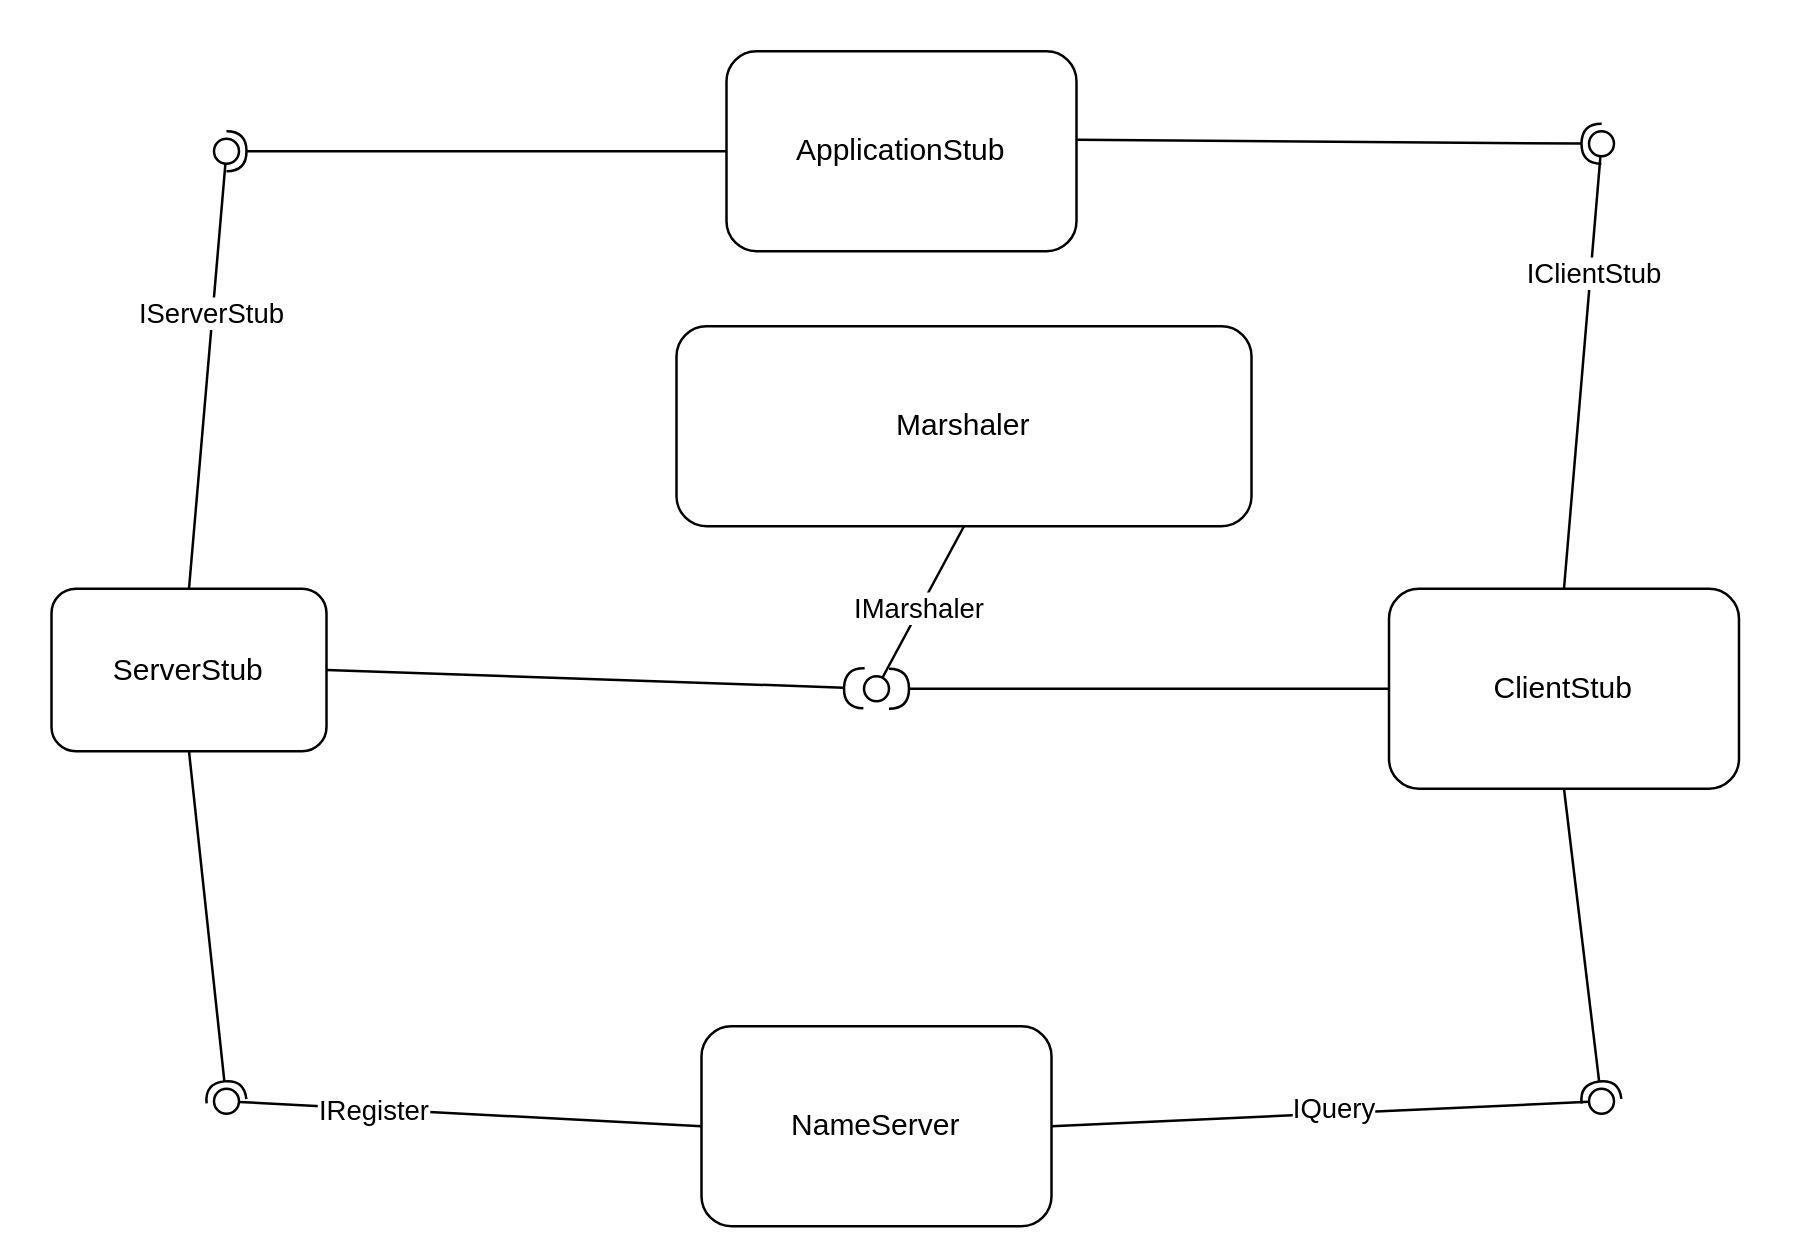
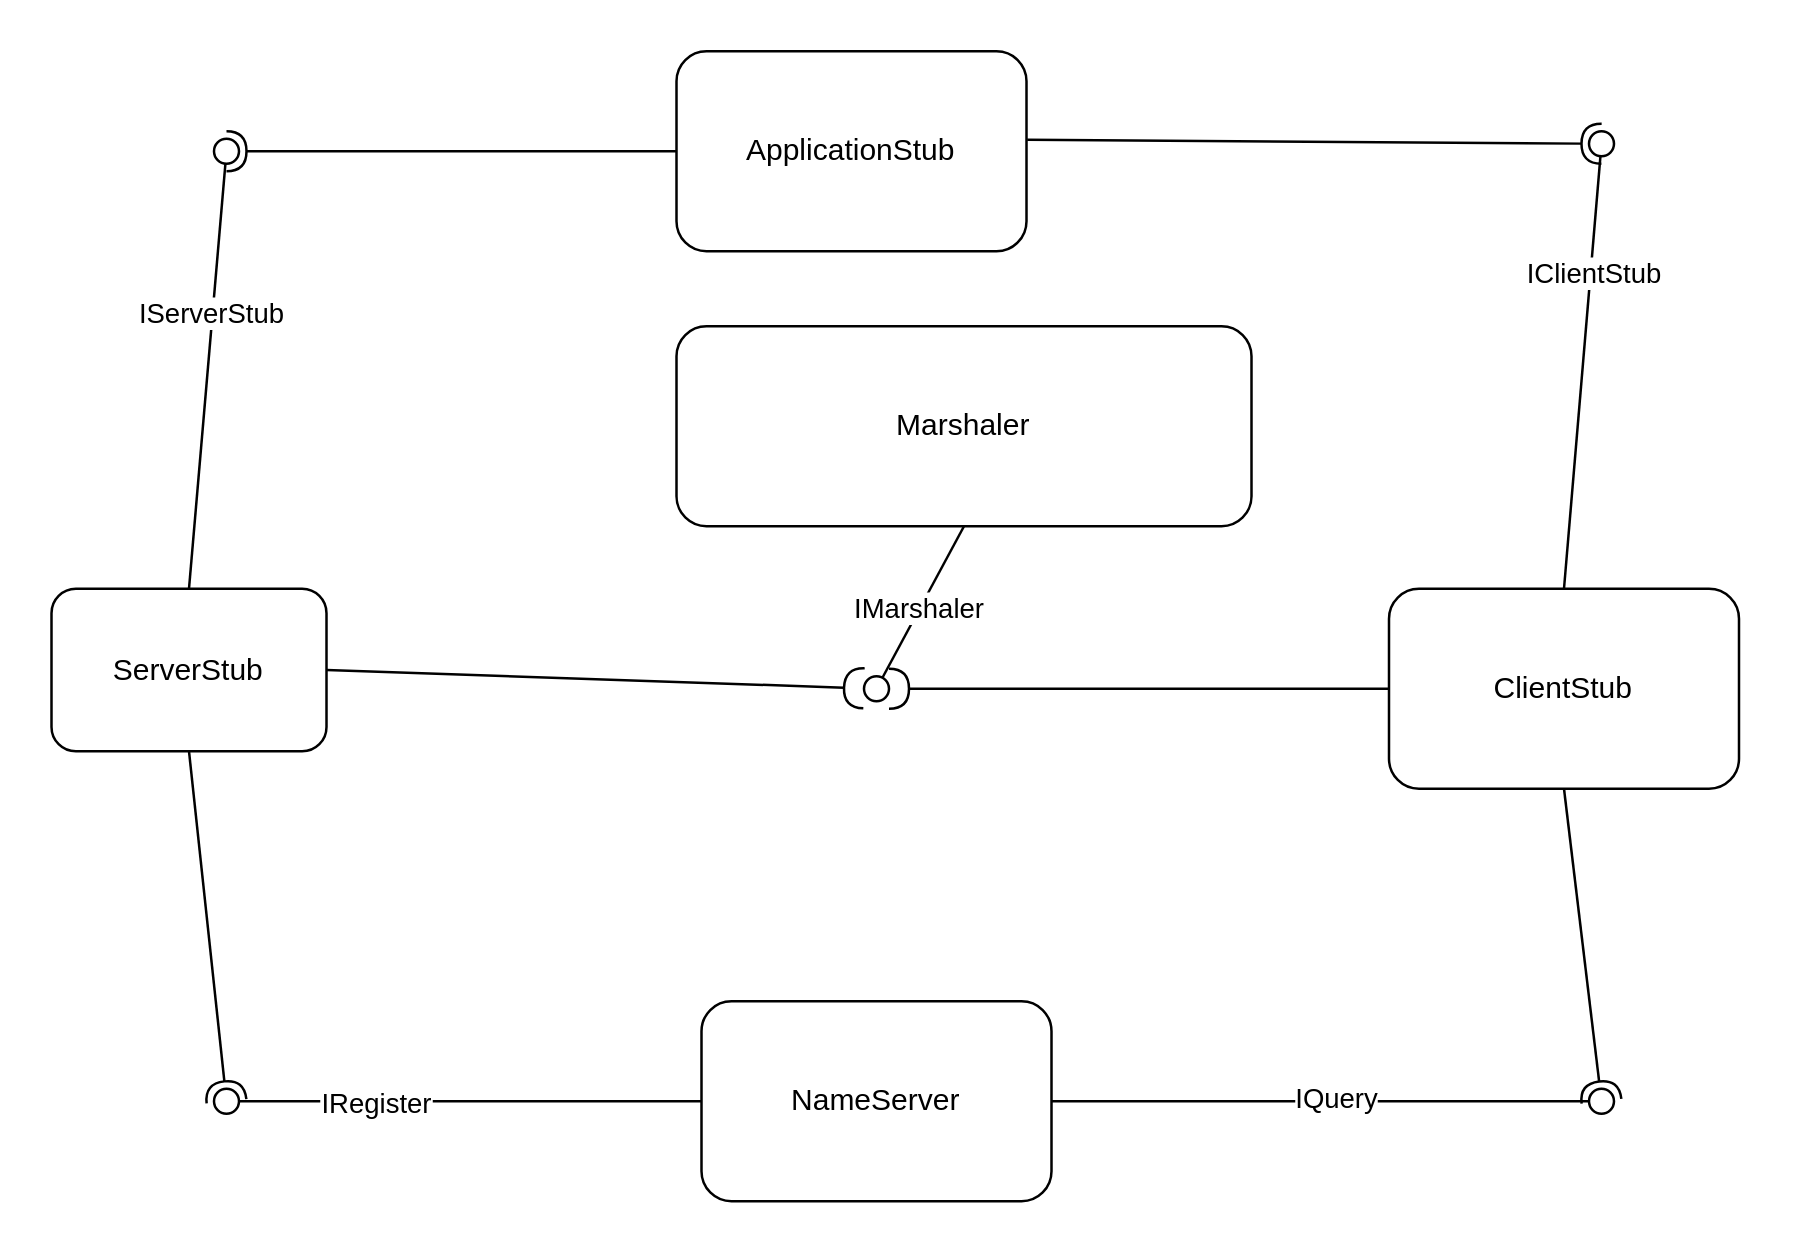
(901, 151) -> (851, 151)
(876, 1126) -> (876, 1101)
